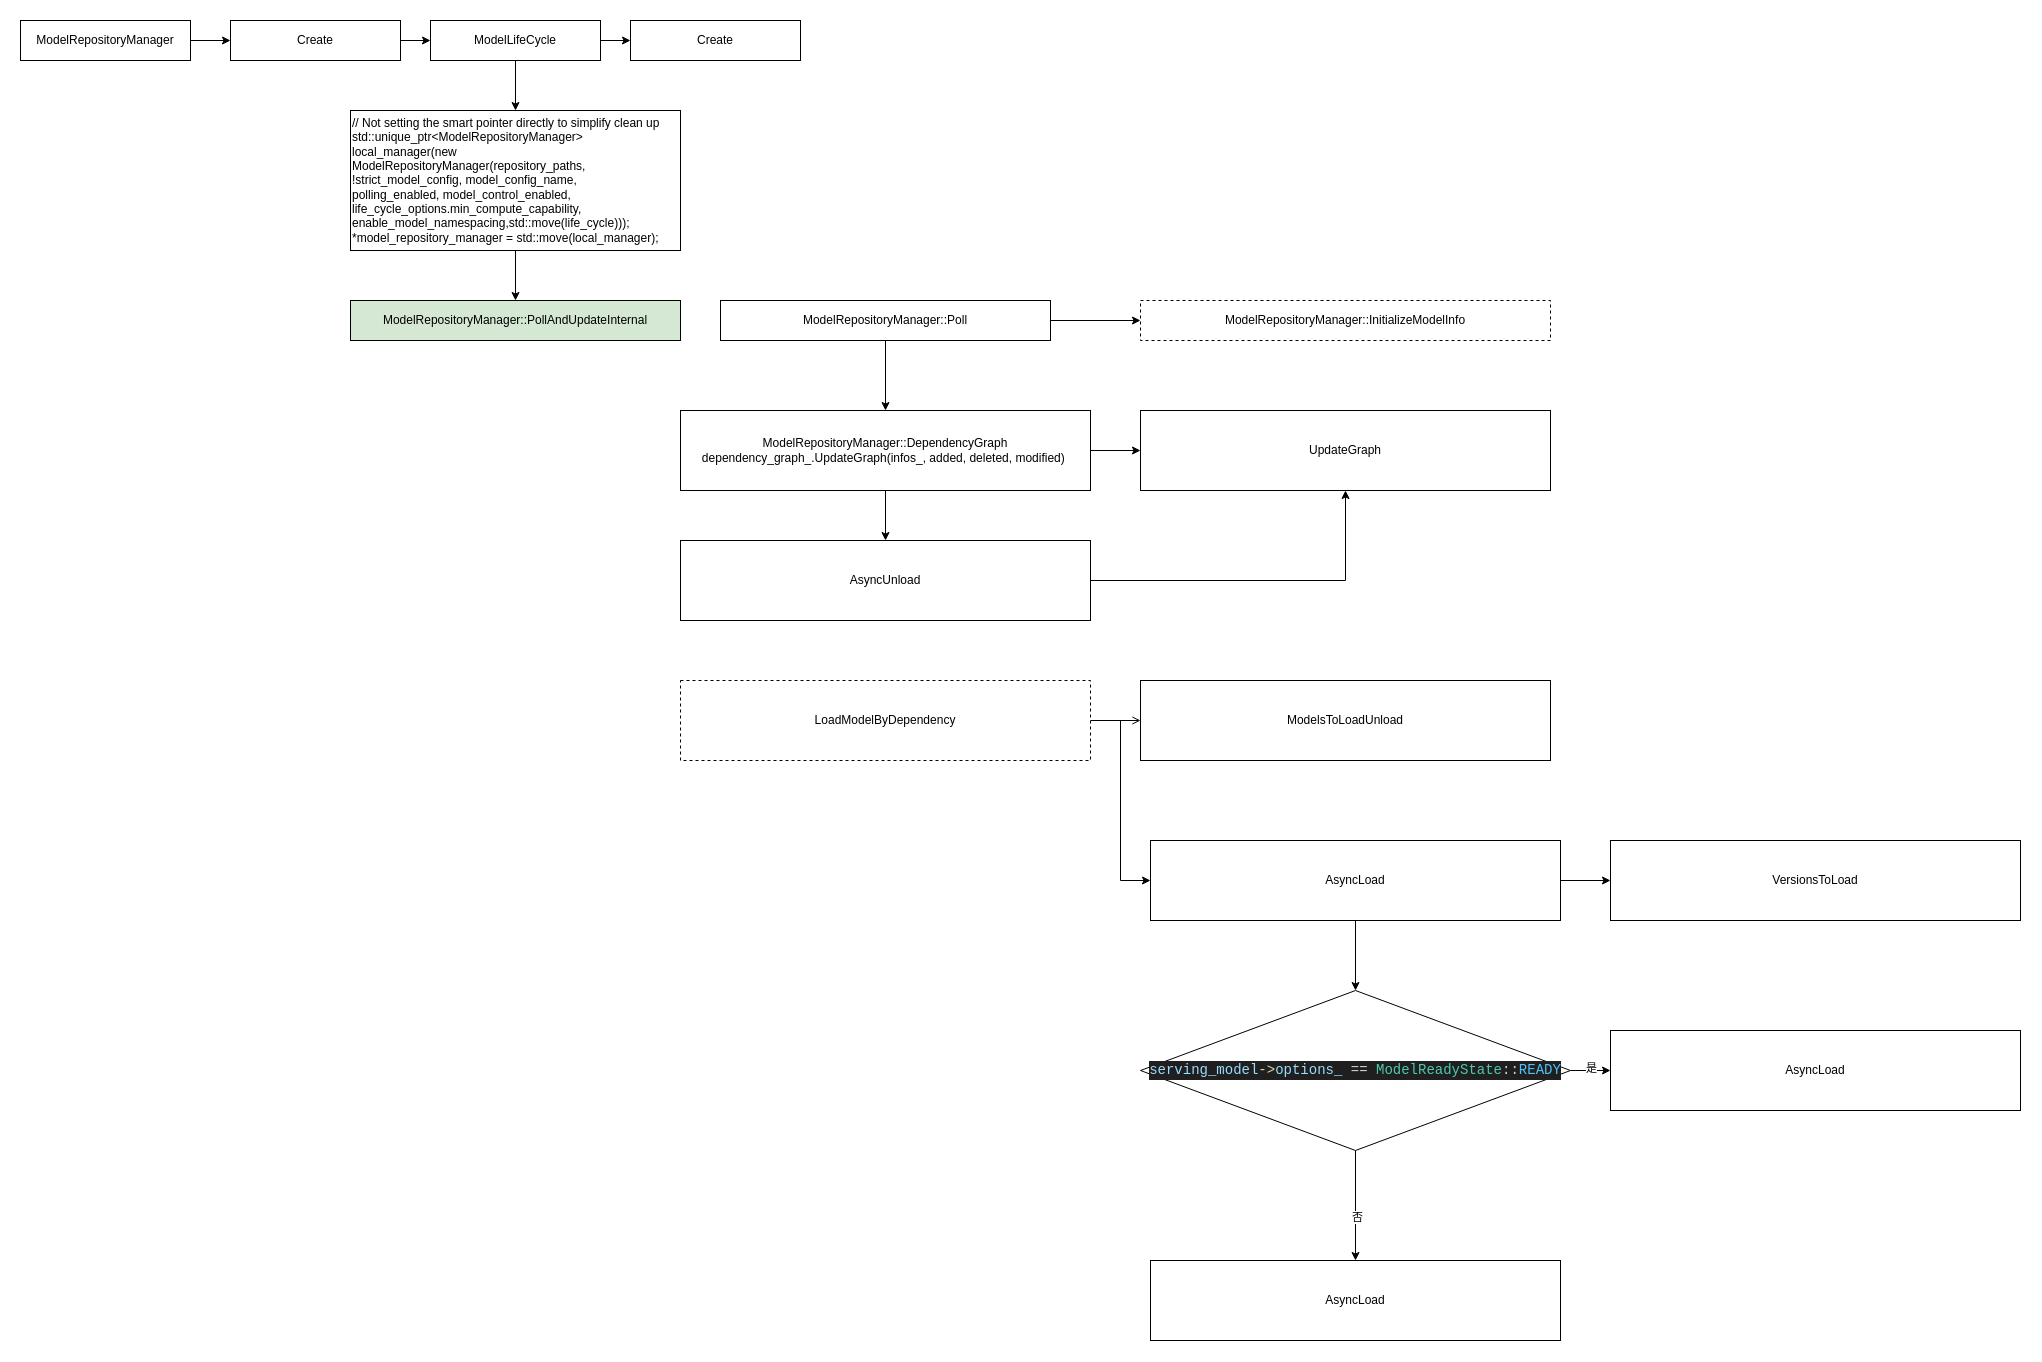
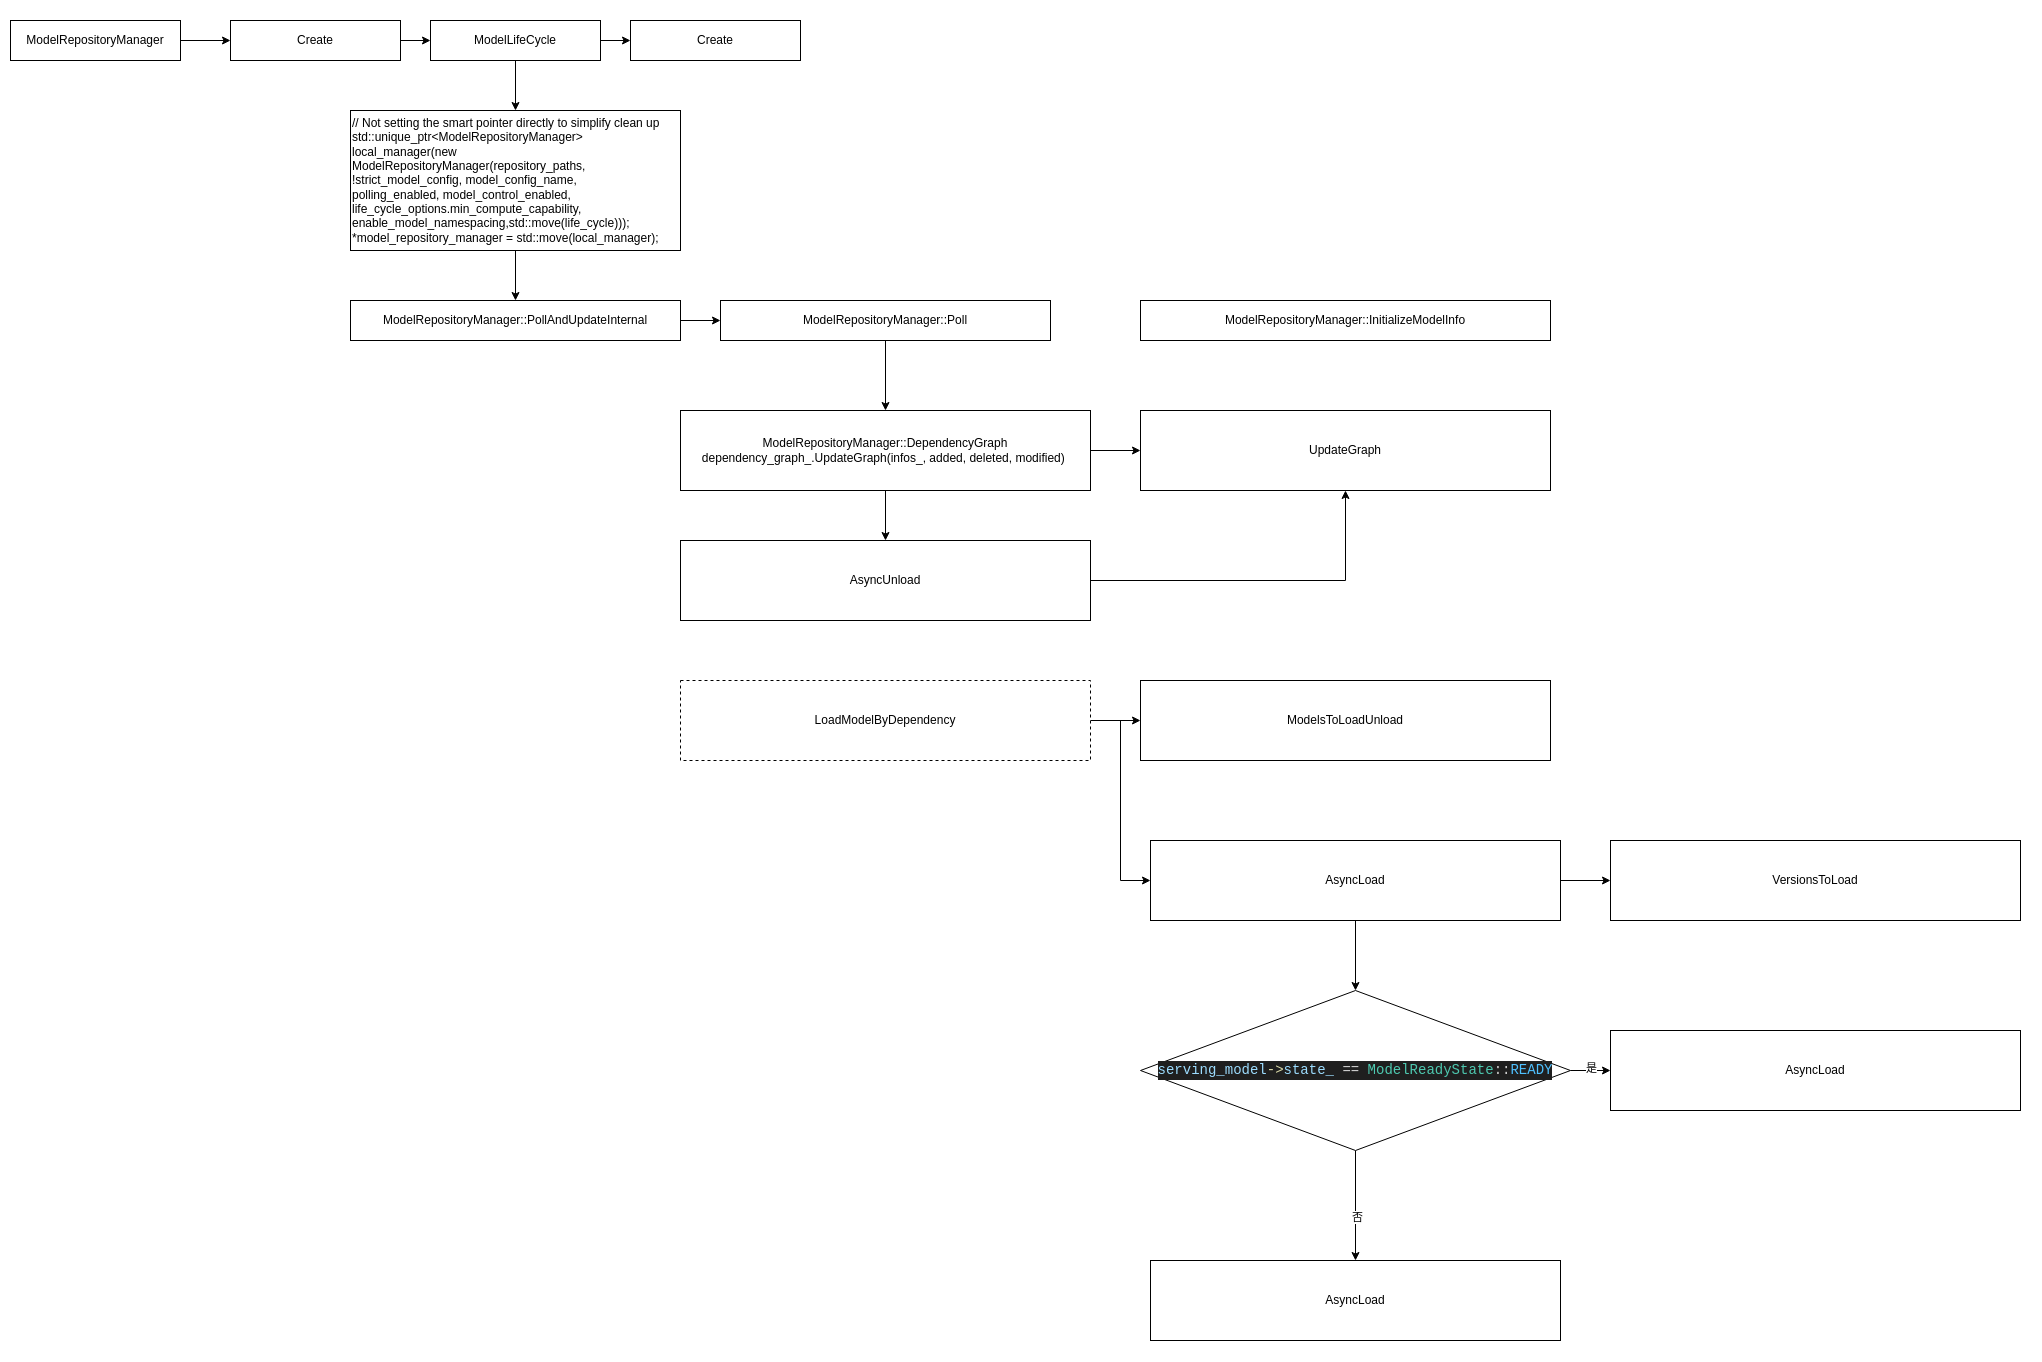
(106, 41) -> (96, 41)
(516, 321) -> (516, 321)
none -> (697, 321)
(1092, 321) -> none
(1346, 321) -> (1346, 321)
(1134, 721) -> (1132, 721)
(1356, 1071) -> (1356, 1071)
